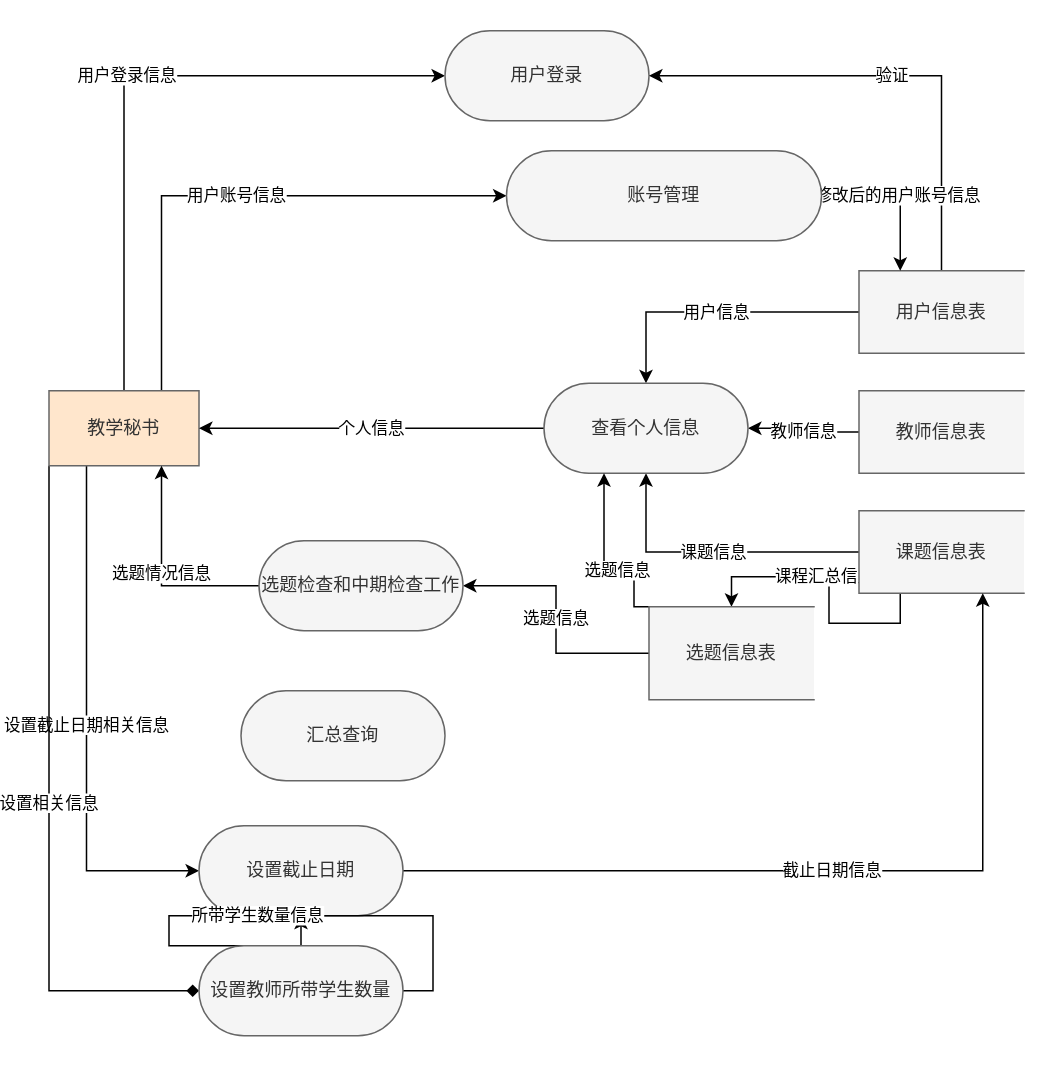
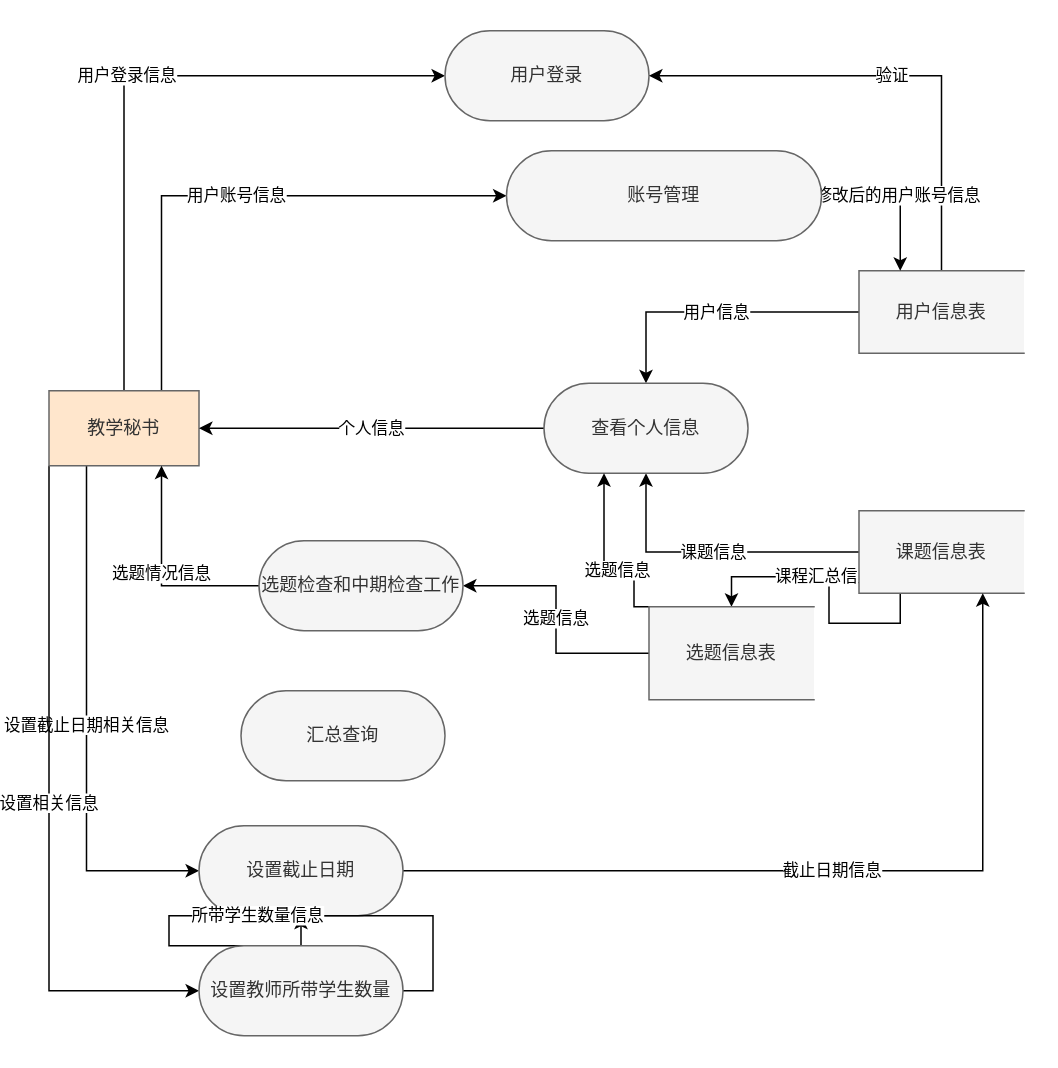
(805, 432) -> none
(941, 432) -> none
(186, 991) -> (187, 991)
